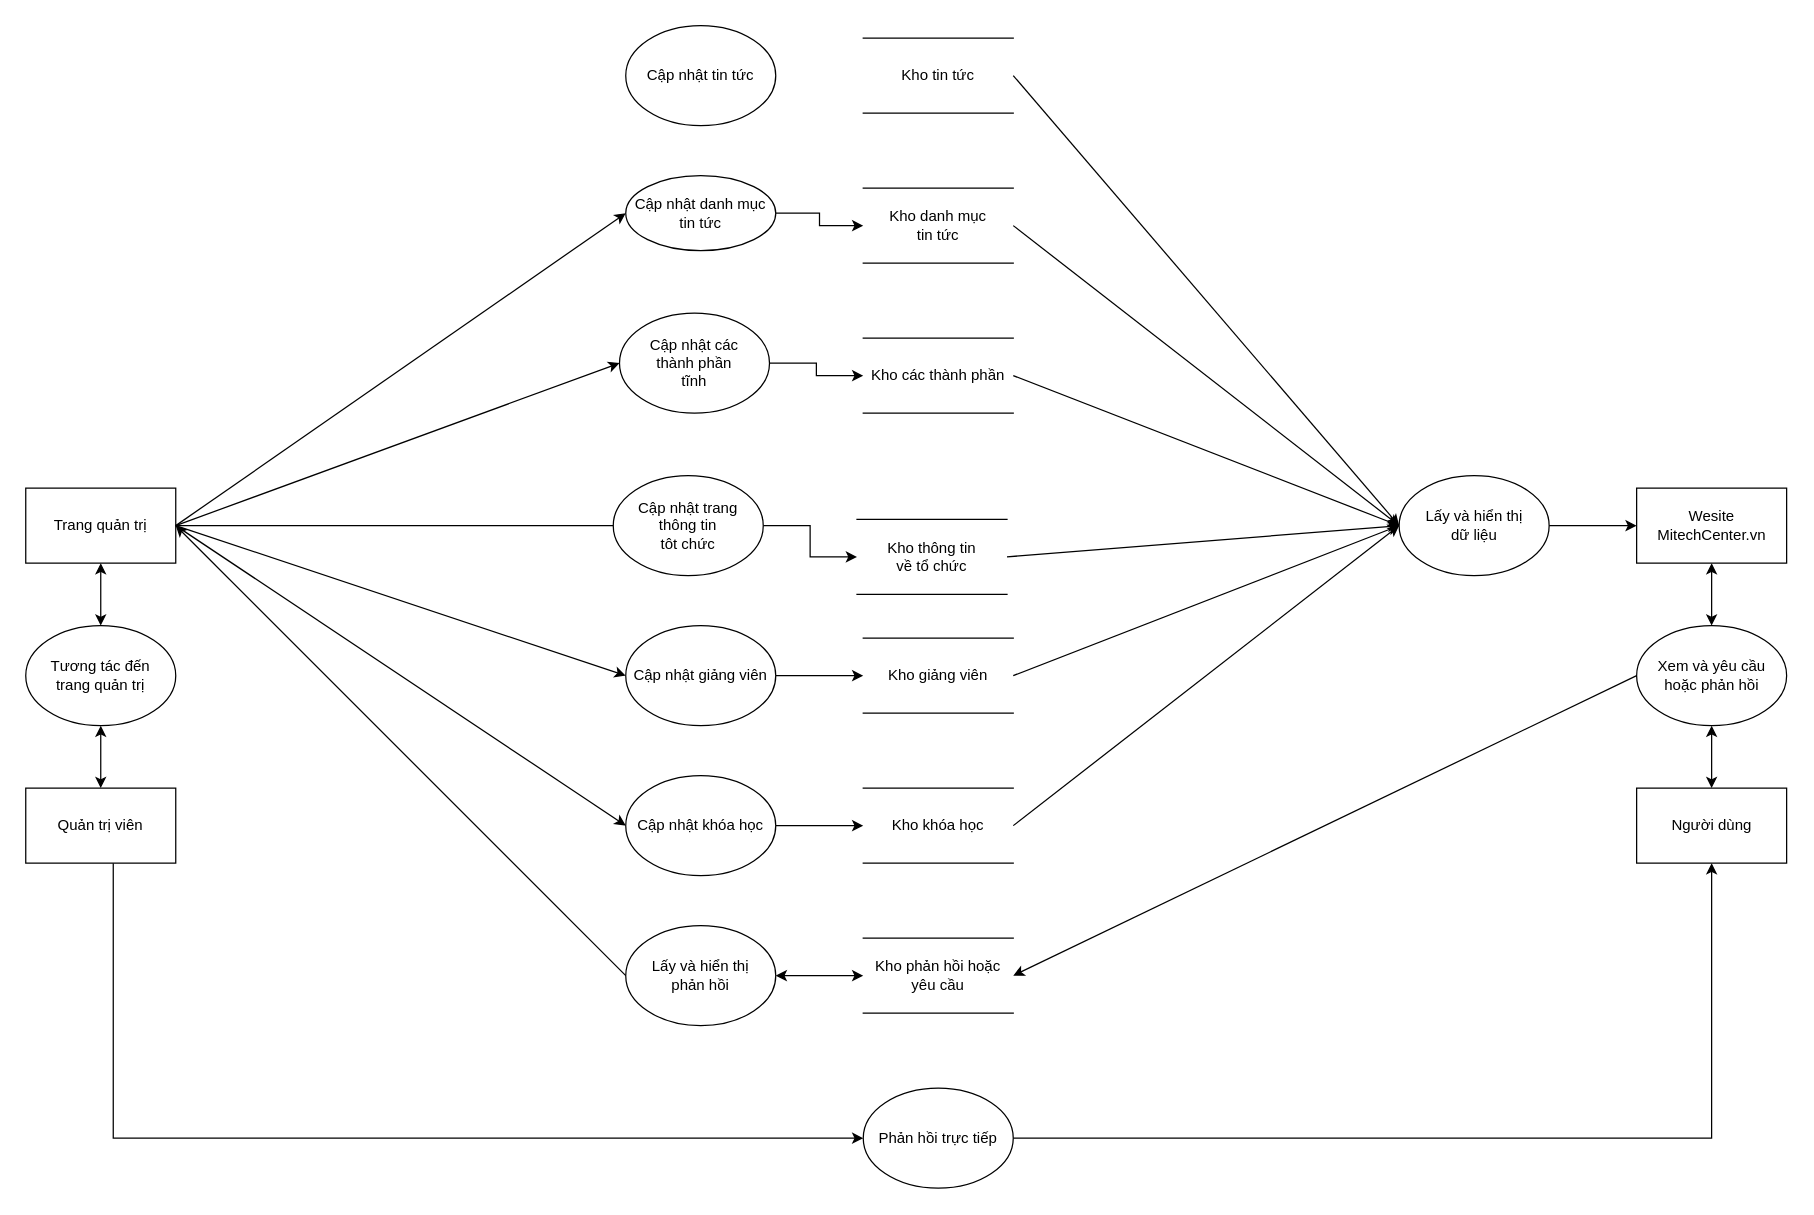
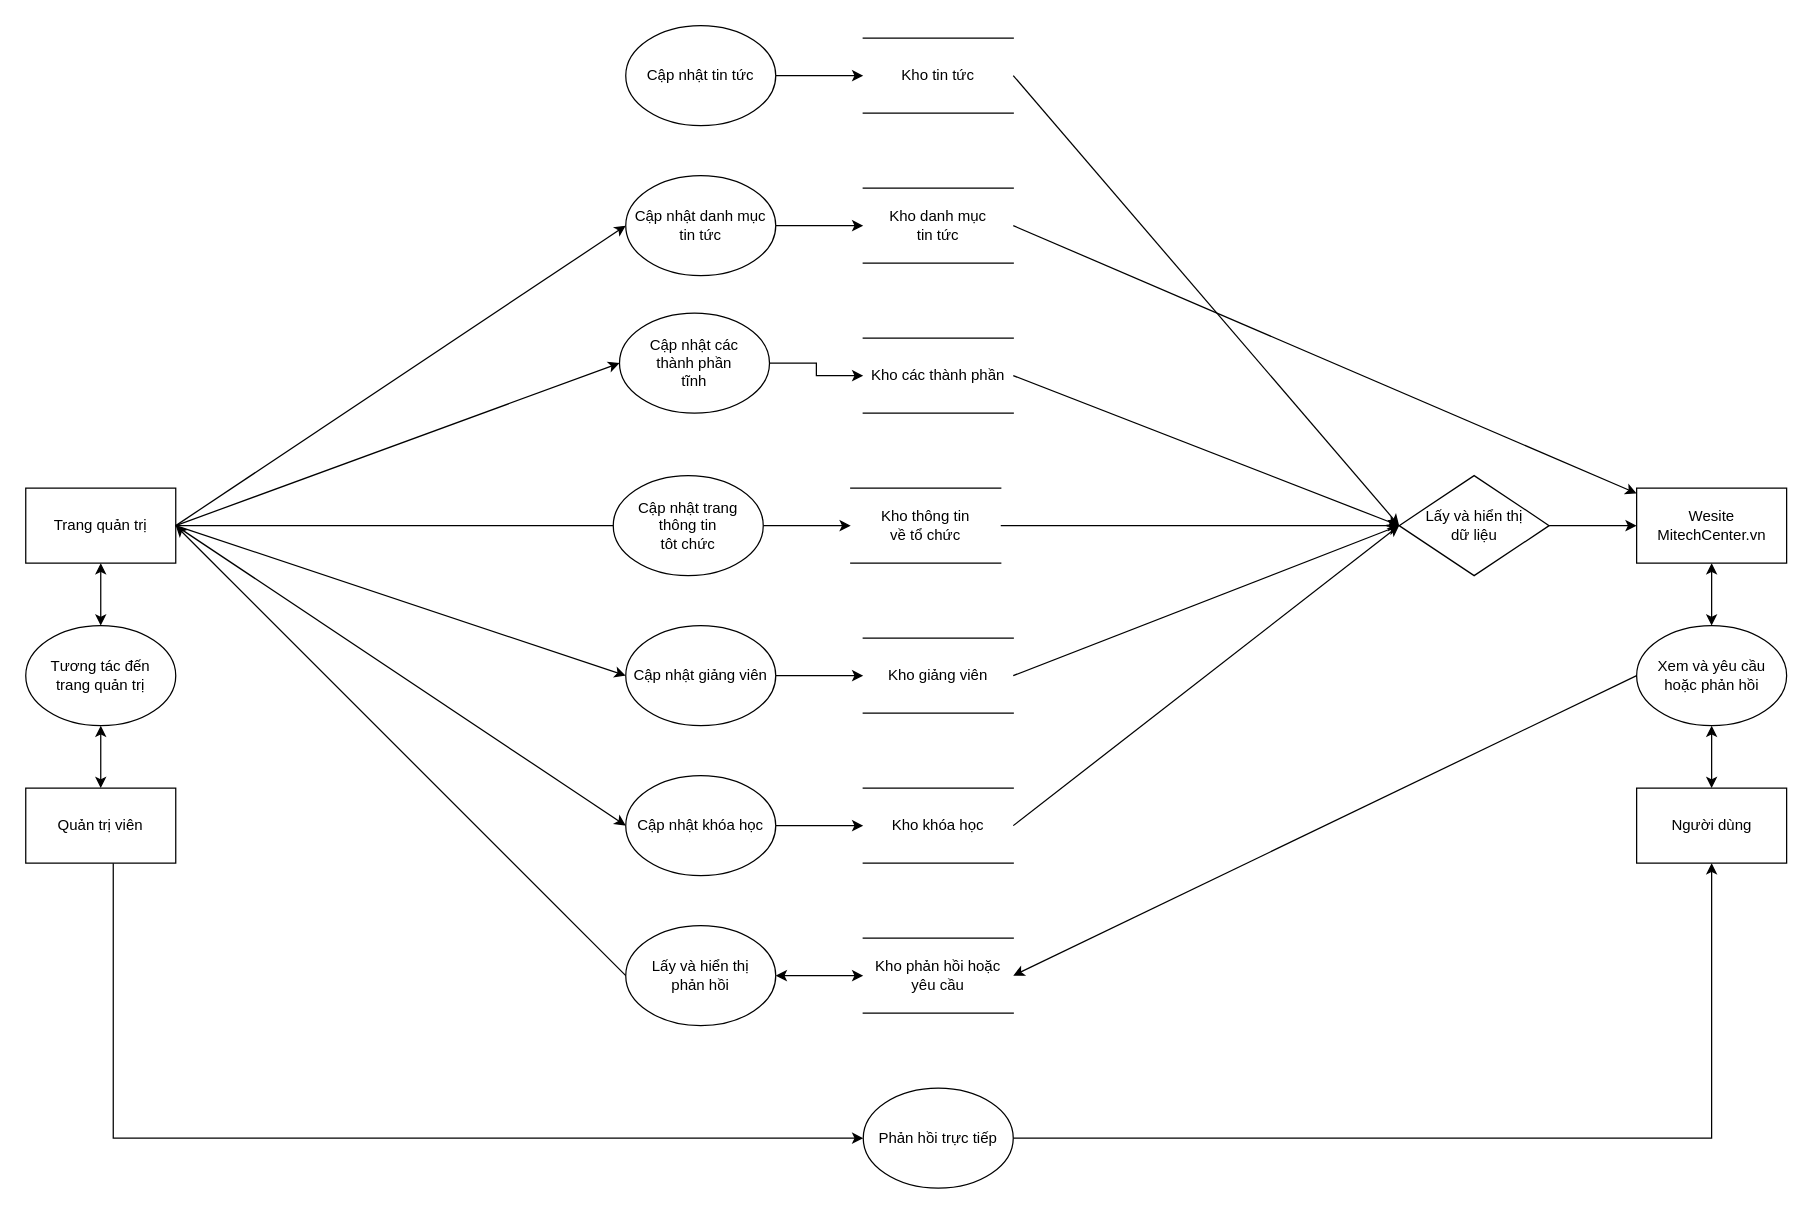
none -> (815, 76)
(701, 213) -> (701, 226)
(1204, 374) -> (1425, 403)
(1474, 526) -> (1474, 526)
(932, 557) -> (926, 526)
